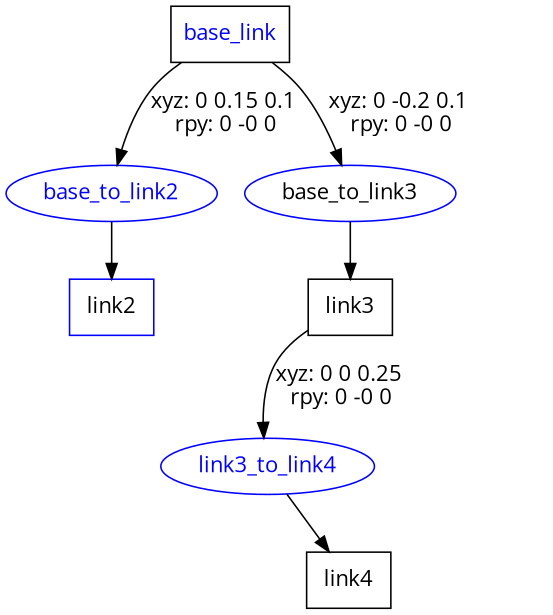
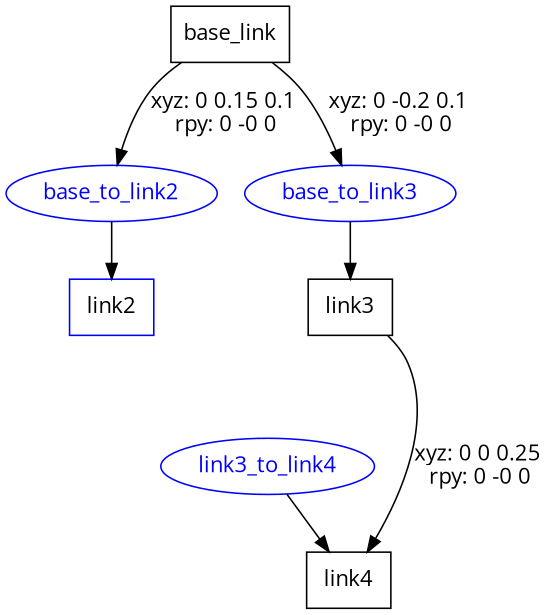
(230, 34) -> (230, 34)
(350, 193) -> (350, 193)
(272, 370) -> (415, 437)
